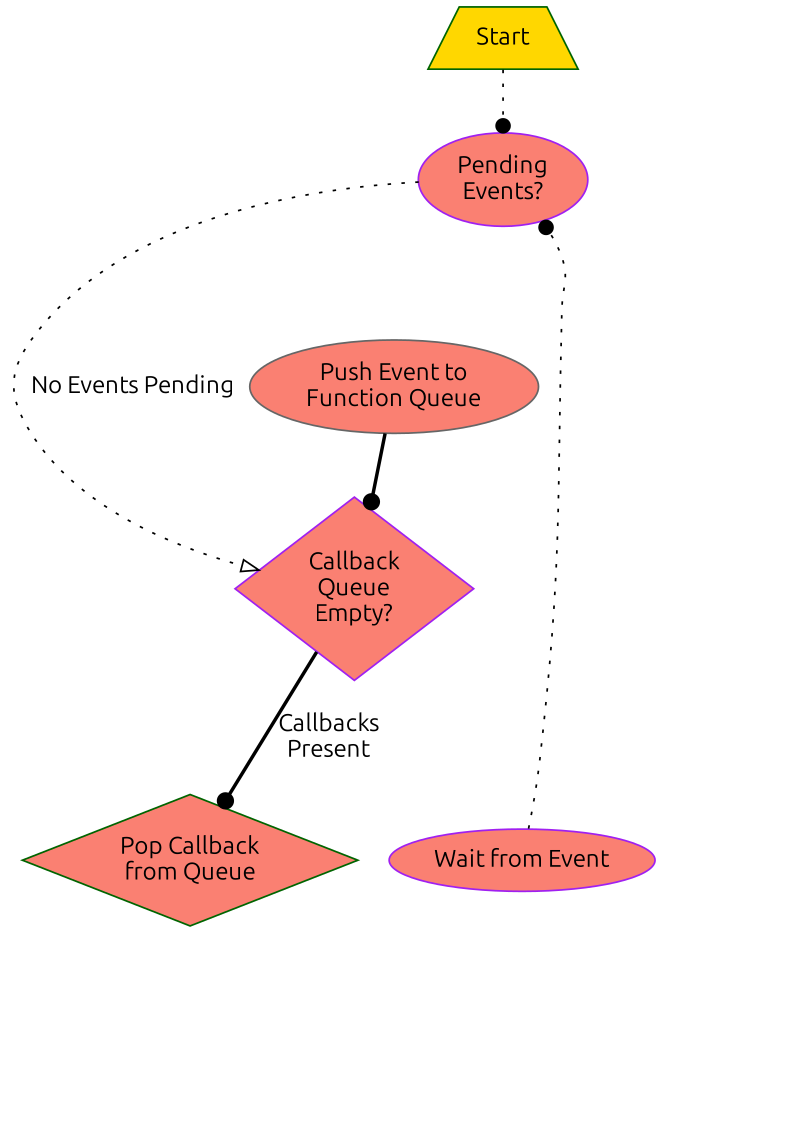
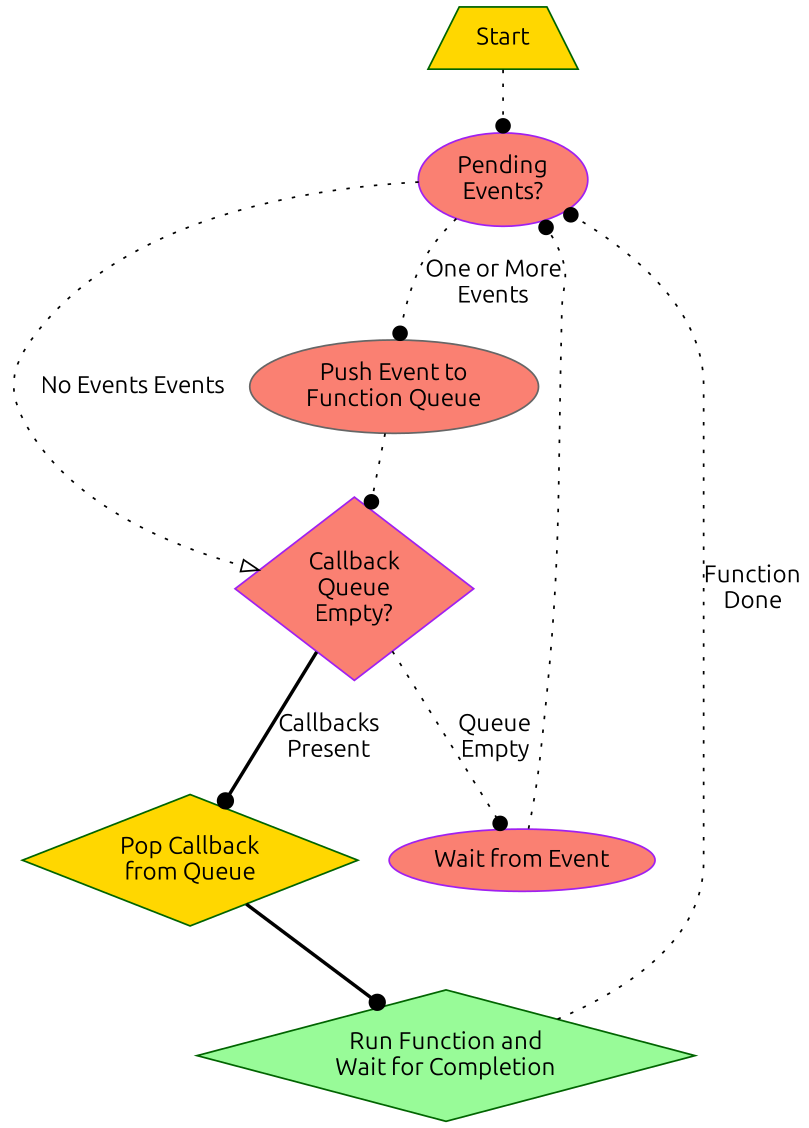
none -> (420, 268)
(133, 387) -> (133, 387)
(379, 464) -> (379, 464)
none -> (444, 734)
(190, 860) -> (190, 860)
none -> (446, 1056)
